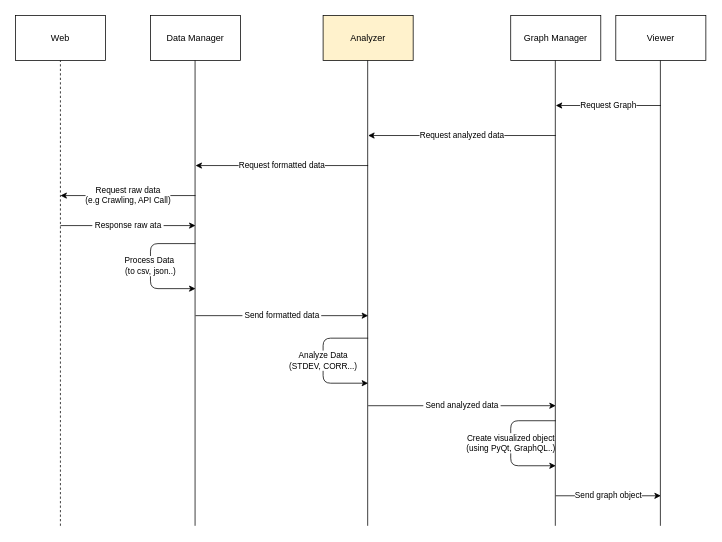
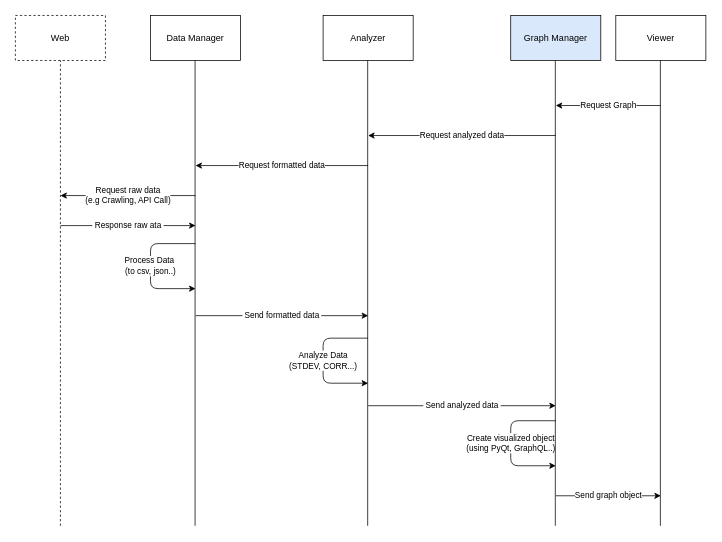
(60, 38) -> (60, 38)
(368, 38) -> (368, 38)
(555, 38) -> (555, 38)
